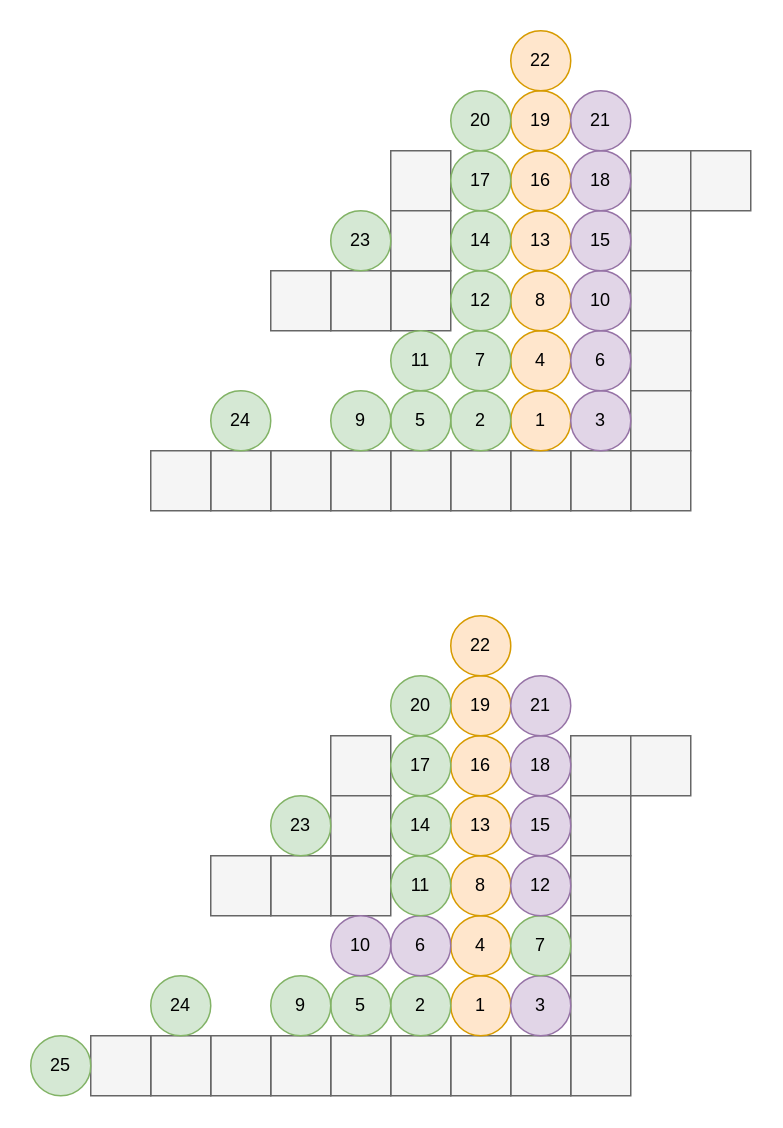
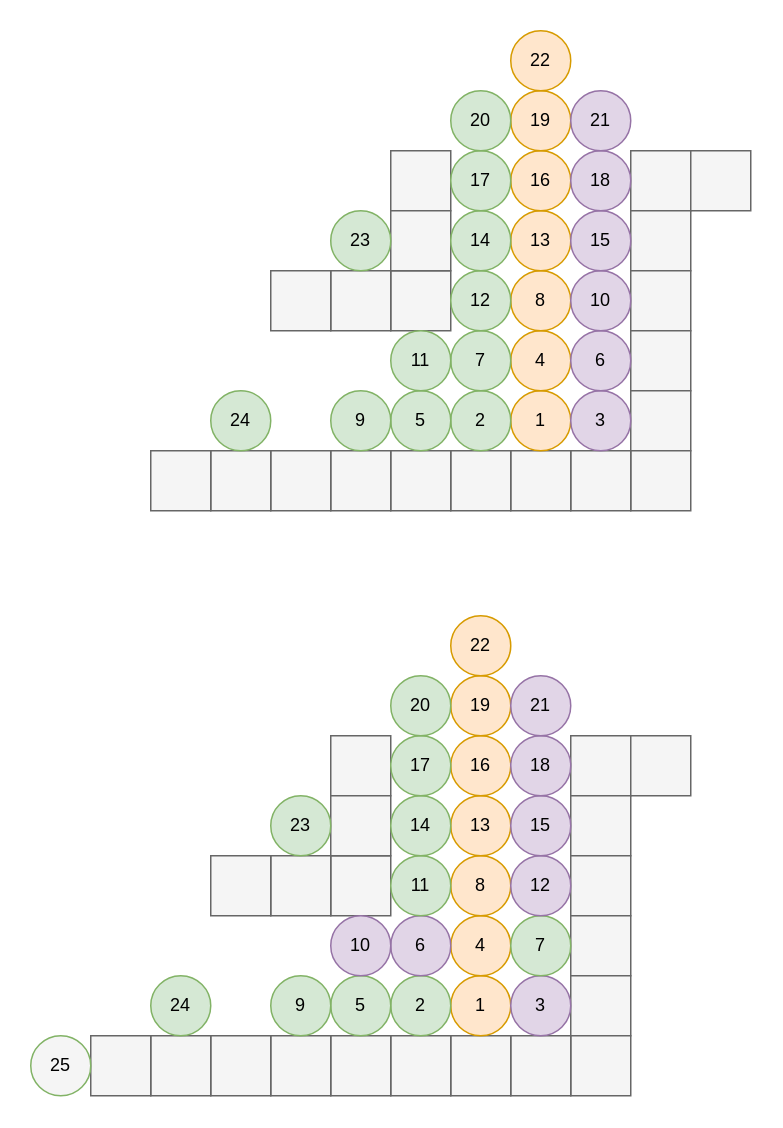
(61, 1066) -> (61, 1066)
